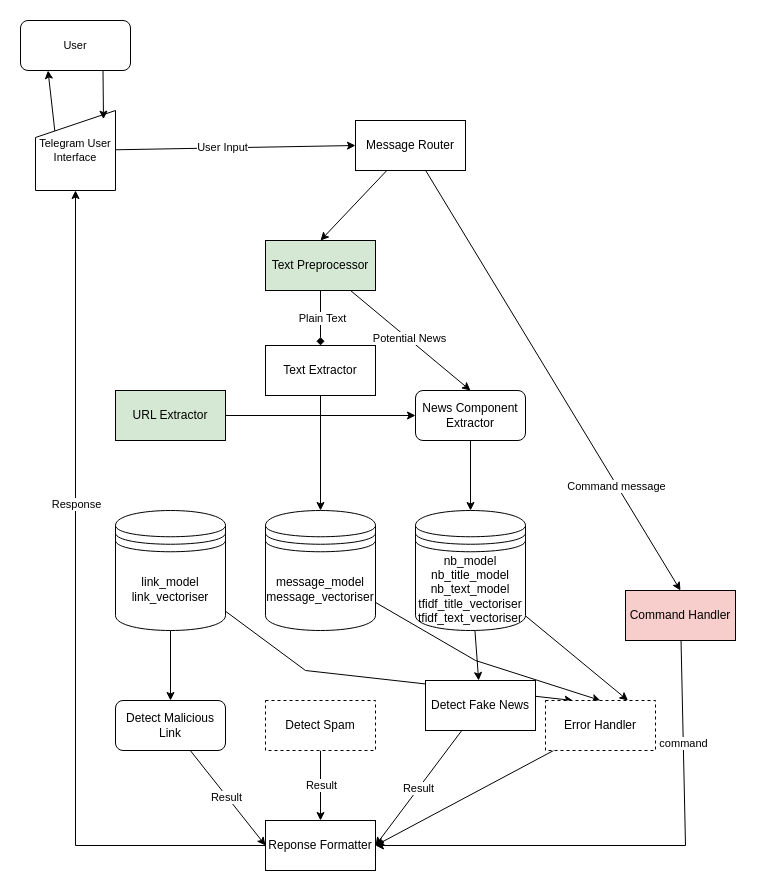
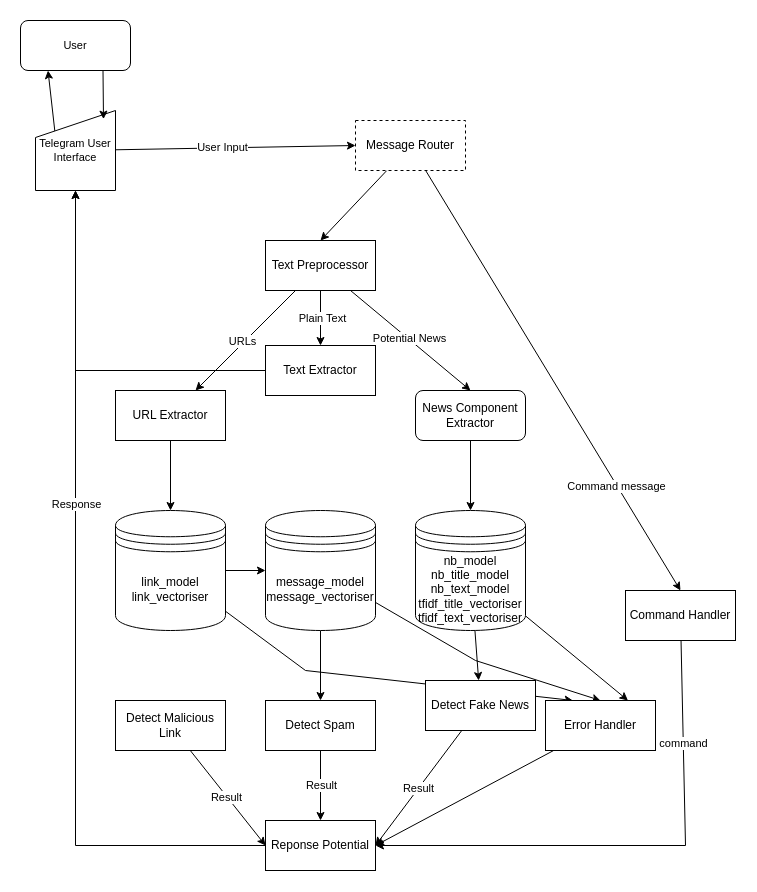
(411, 146) -> (411, 146)
(321, 266) -> (321, 266)
(321, 337) -> (321, 337)
none -> (248, 338)
(171, 416) -> (171, 416)
(317, 416) -> (171, 472)
(321, 450) -> (172, 371)
(681, 616) -> (681, 616)
(171, 662) -> (242, 571)
none -> (321, 662)
(171, 726) -> (171, 726)
(321, 726) -> (321, 726)
(601, 726) -> (601, 726)
(321, 846) -> (321, 846)
